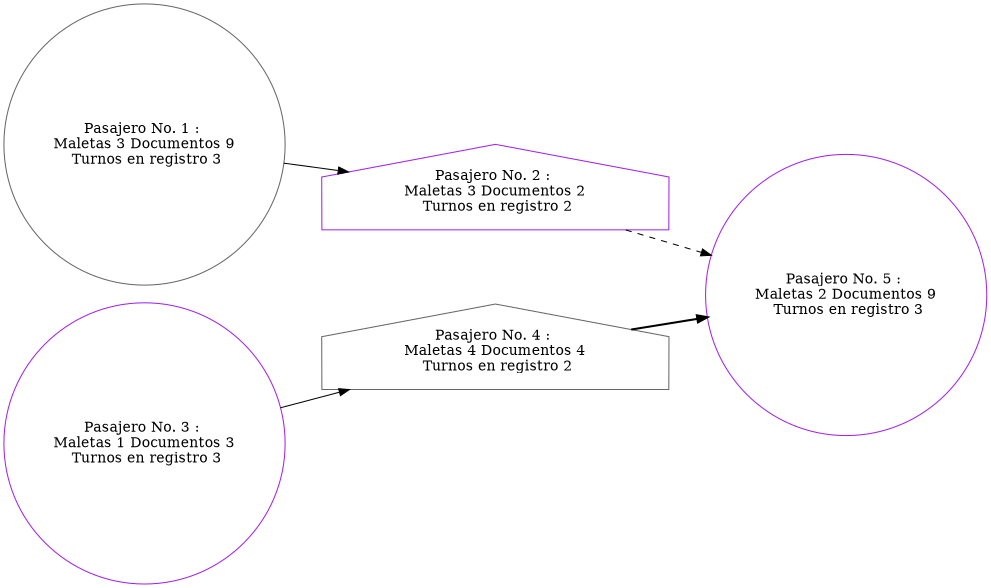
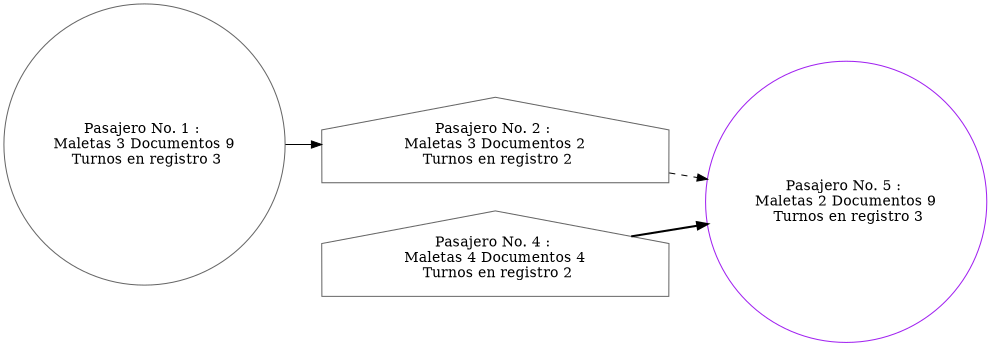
(495, 192) -> (495, 145)
(145, 443) -> none
